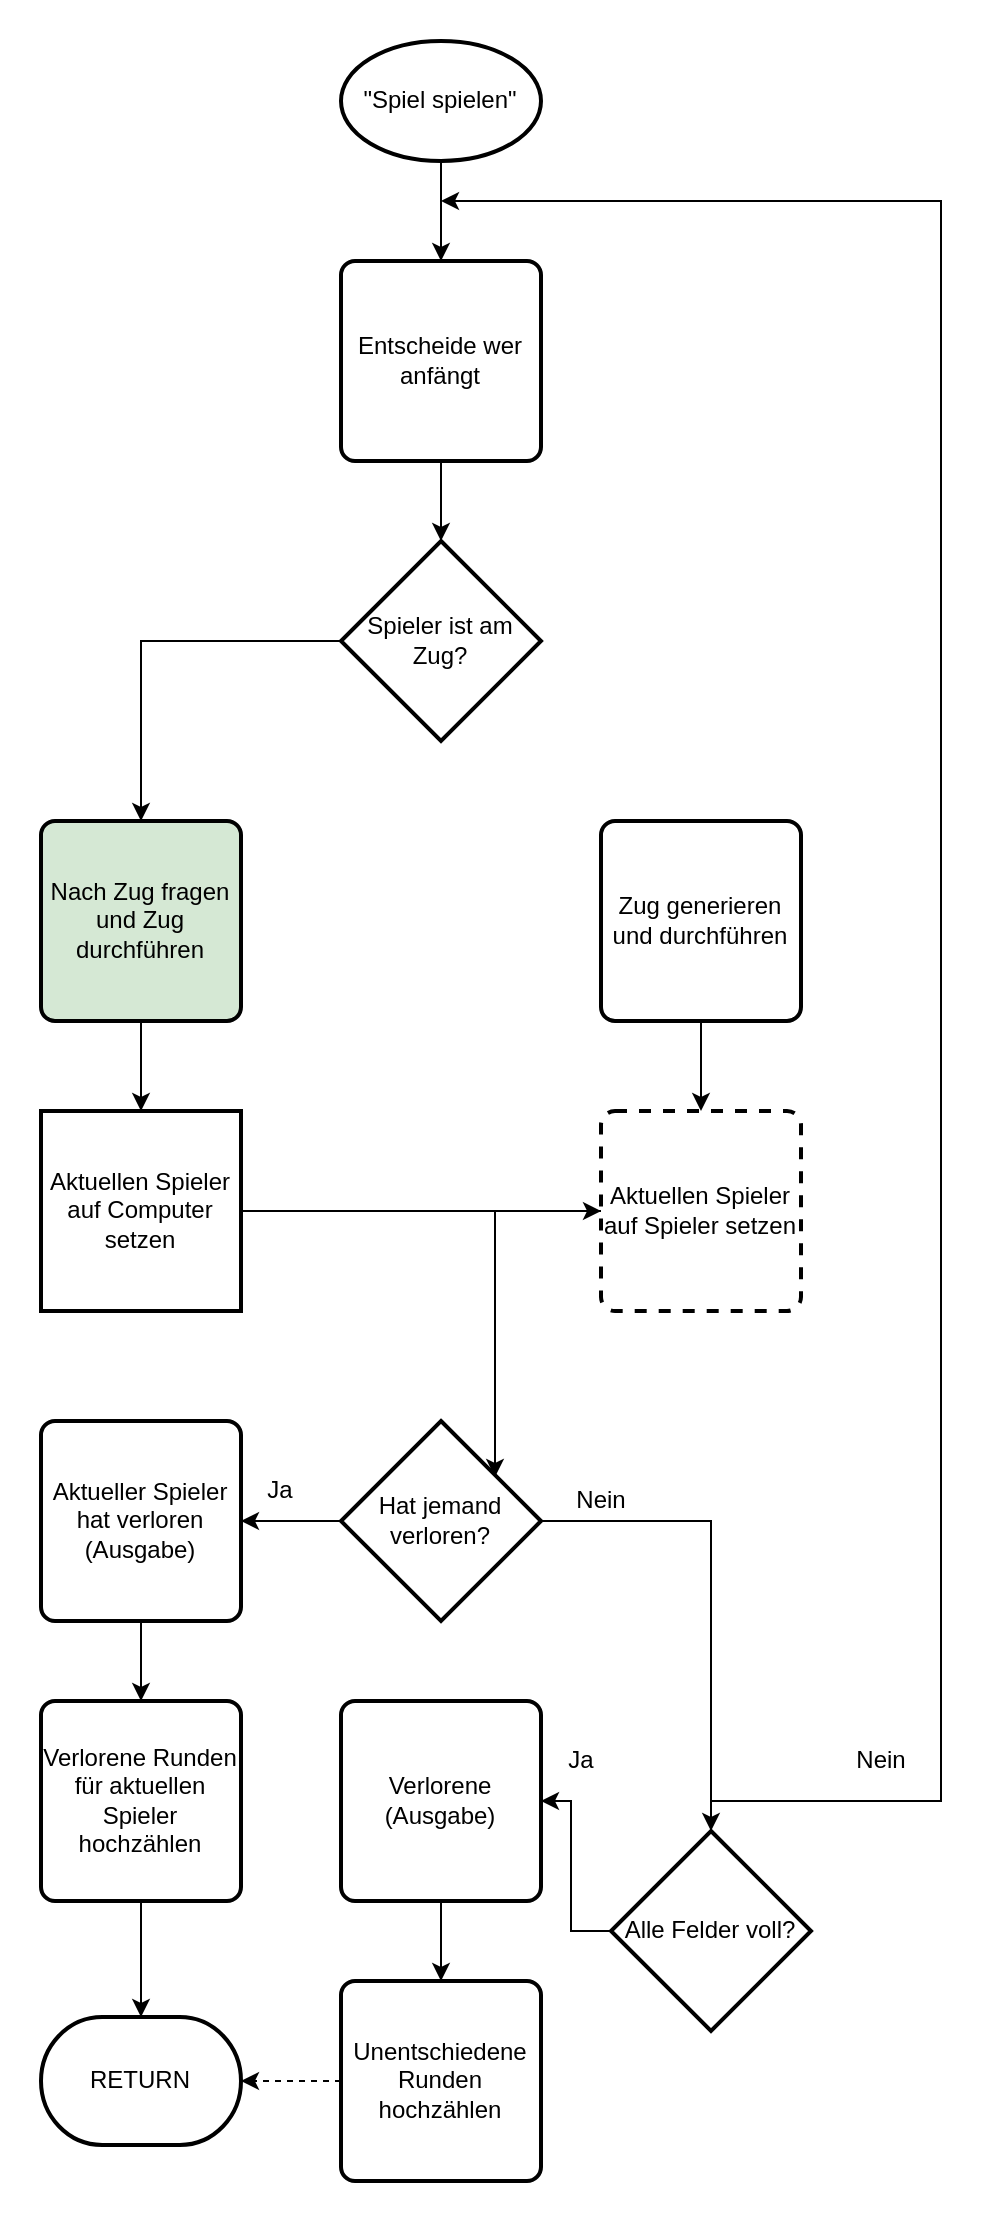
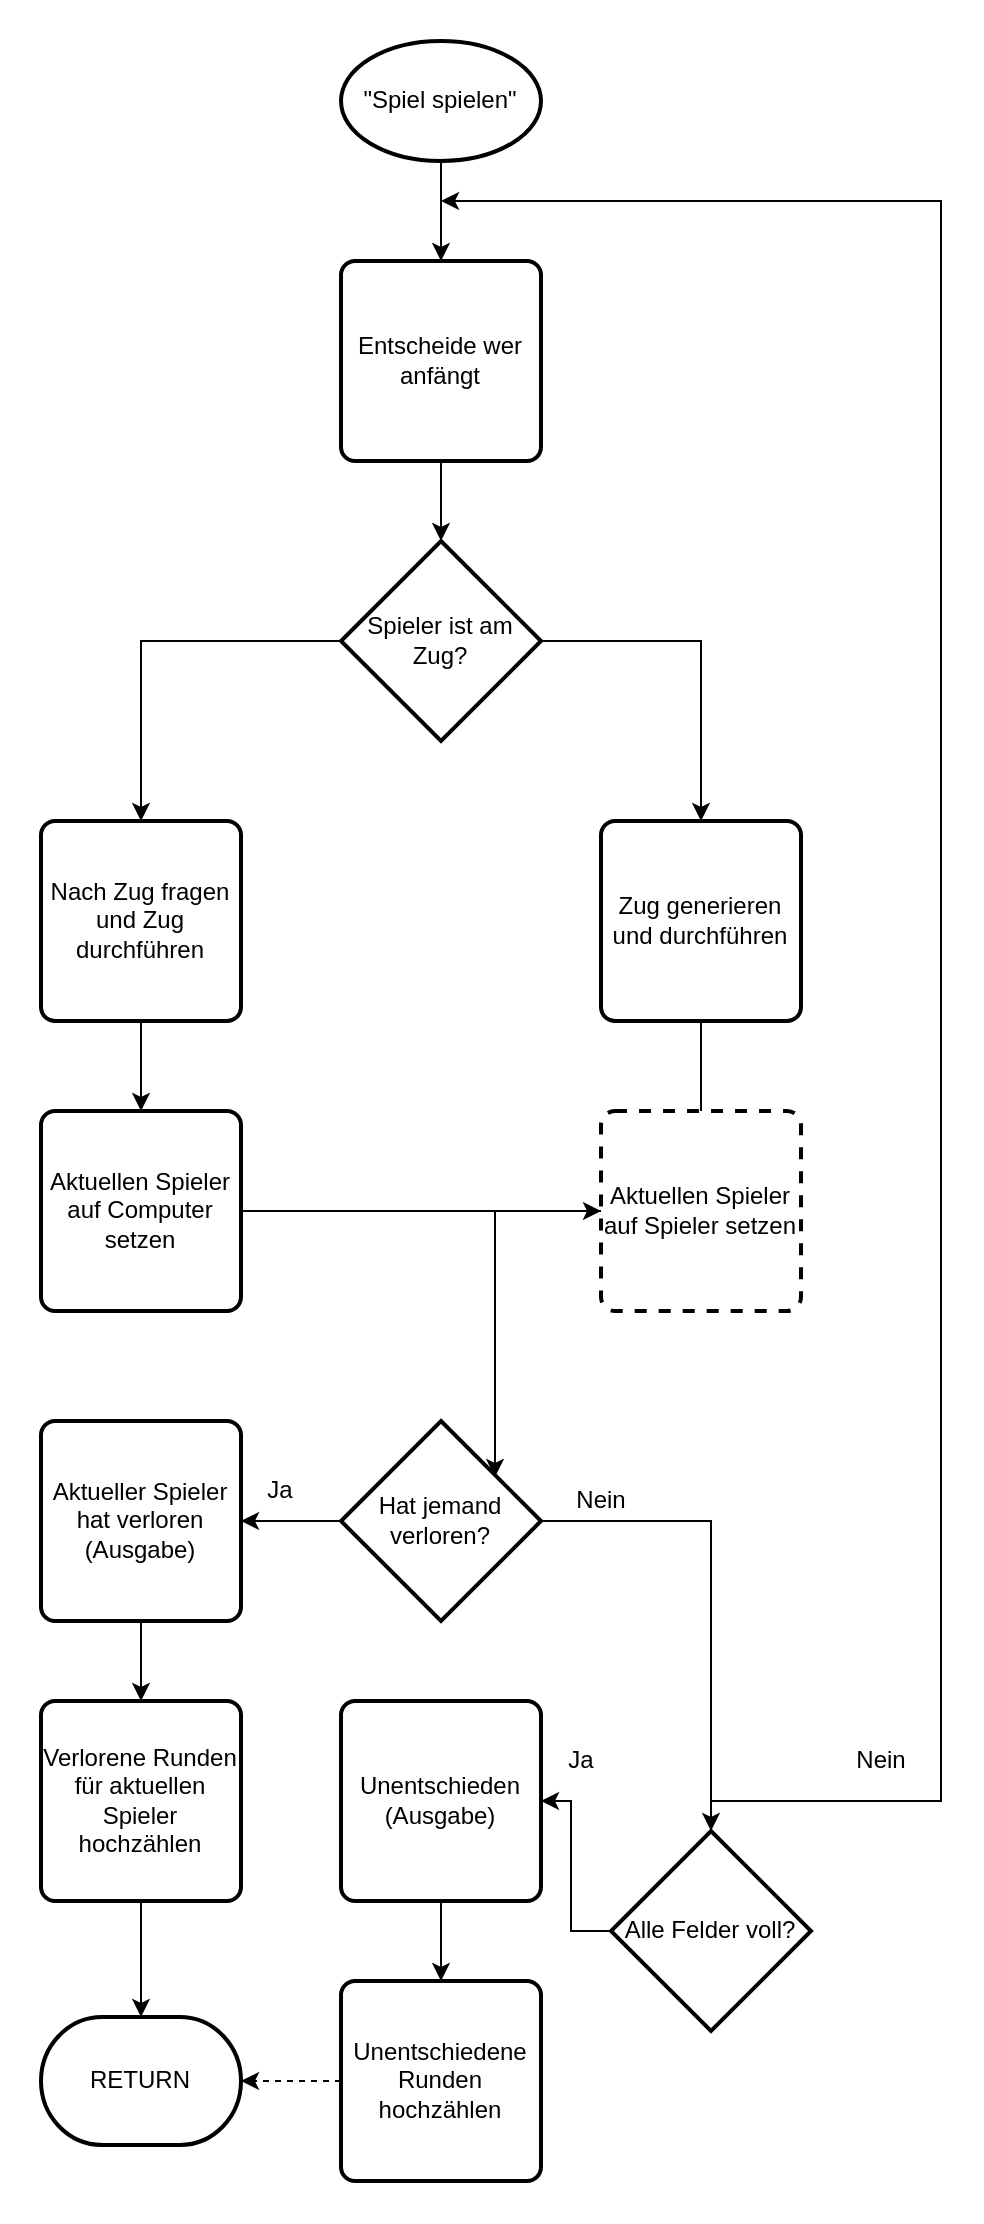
none -> (701, 644)
(141, 921) -> (141, 921)
(701, 1096) -> (701, 1102)
(141, 1211) -> (141, 1211)
(441, 1801) -> (441, 1801)
